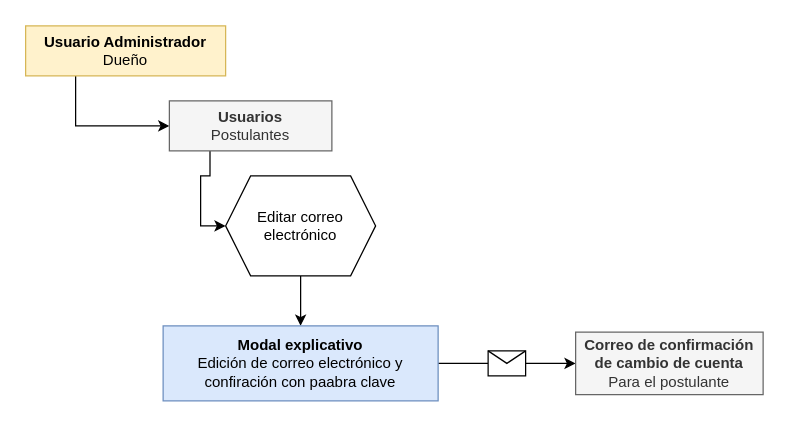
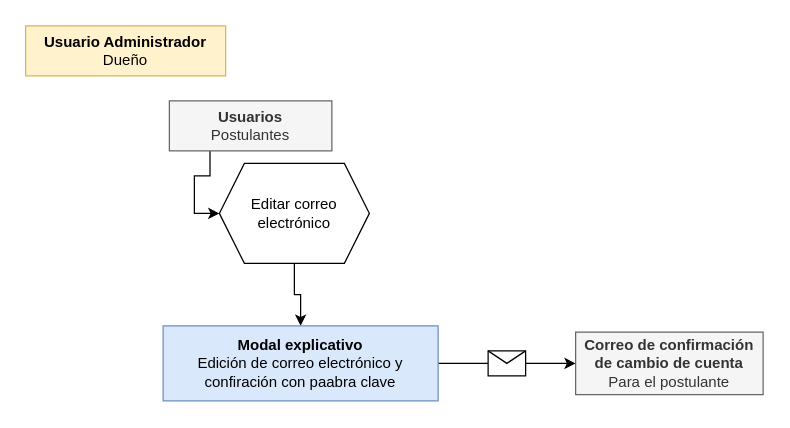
(93, 126) -> none
(301, 226) -> (294, 213)
